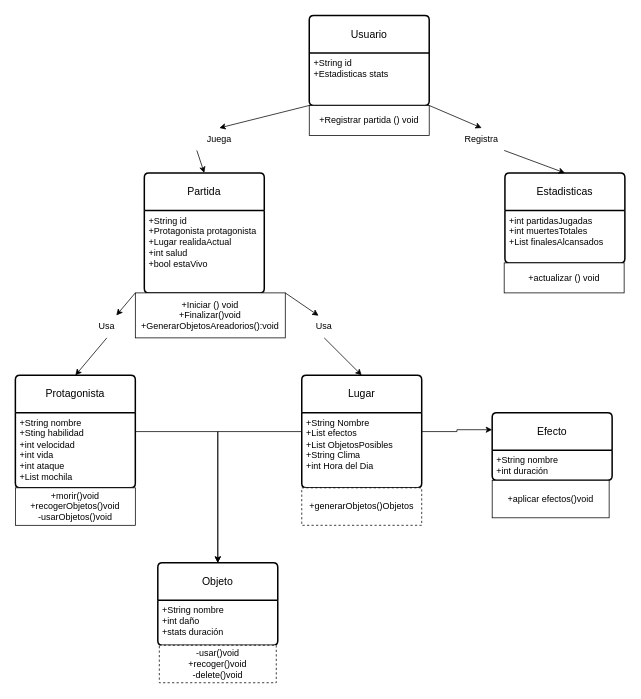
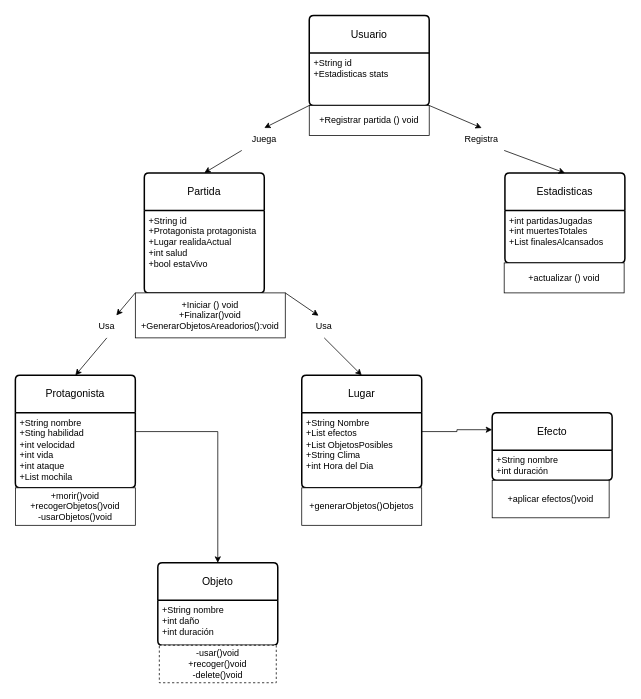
(219, 139) -> (264, 139)
(259, 432) -> none
(362, 507) -> (362, 507)
(198, 622) -> (195, 622)
